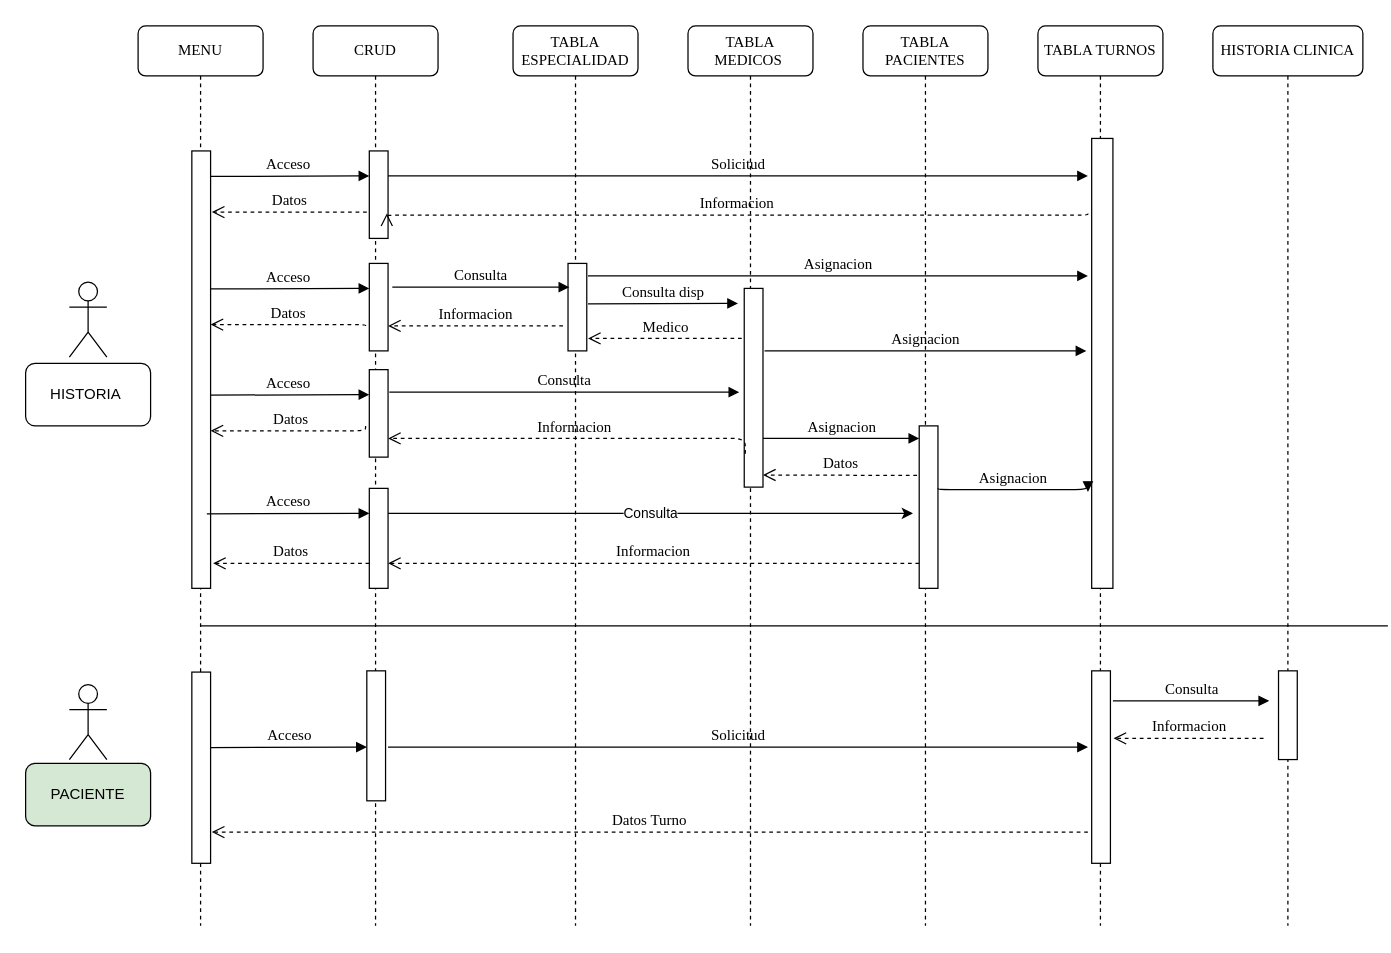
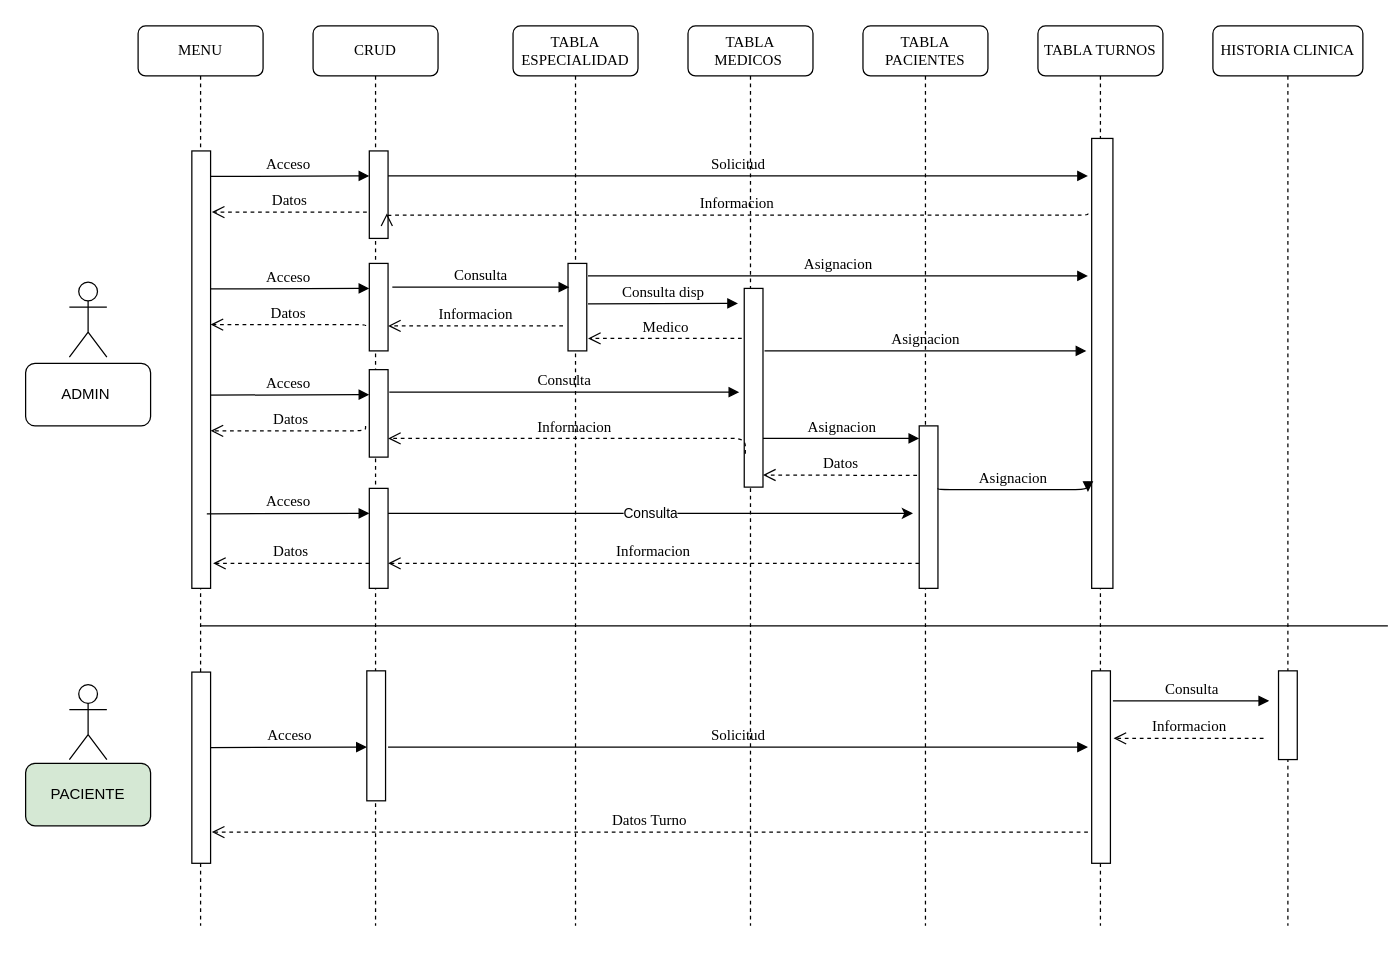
(88, 394) -> (88, 394)
